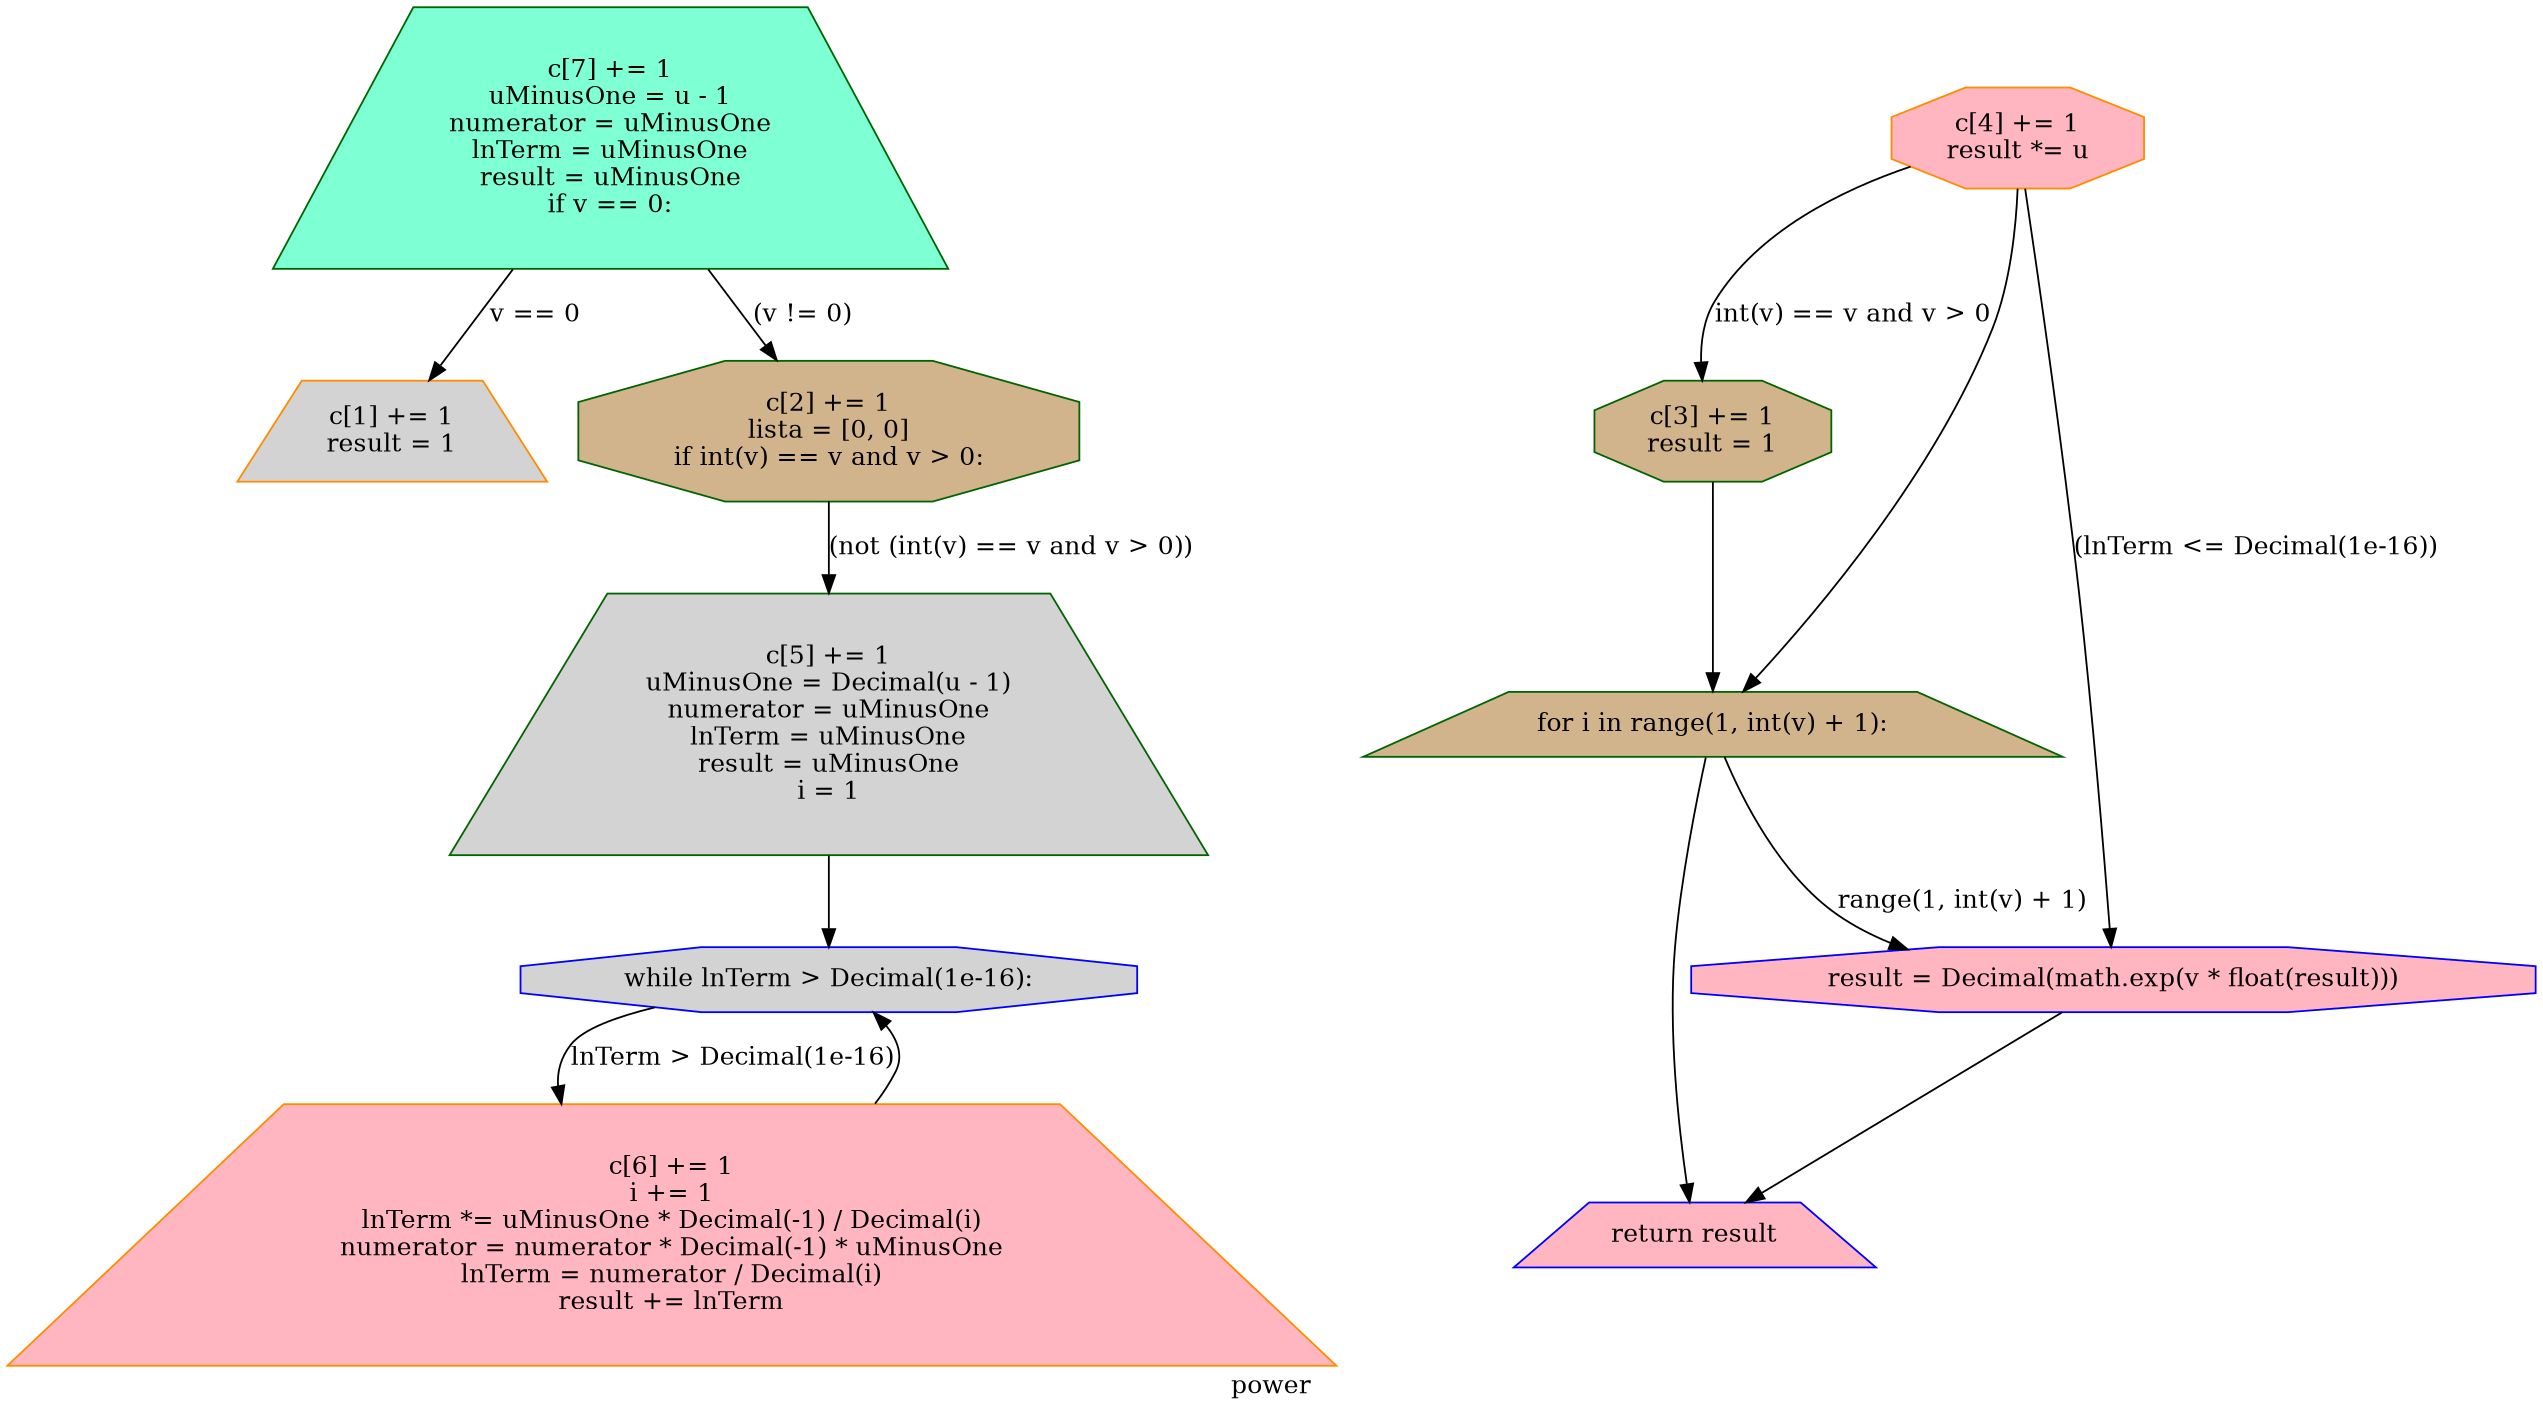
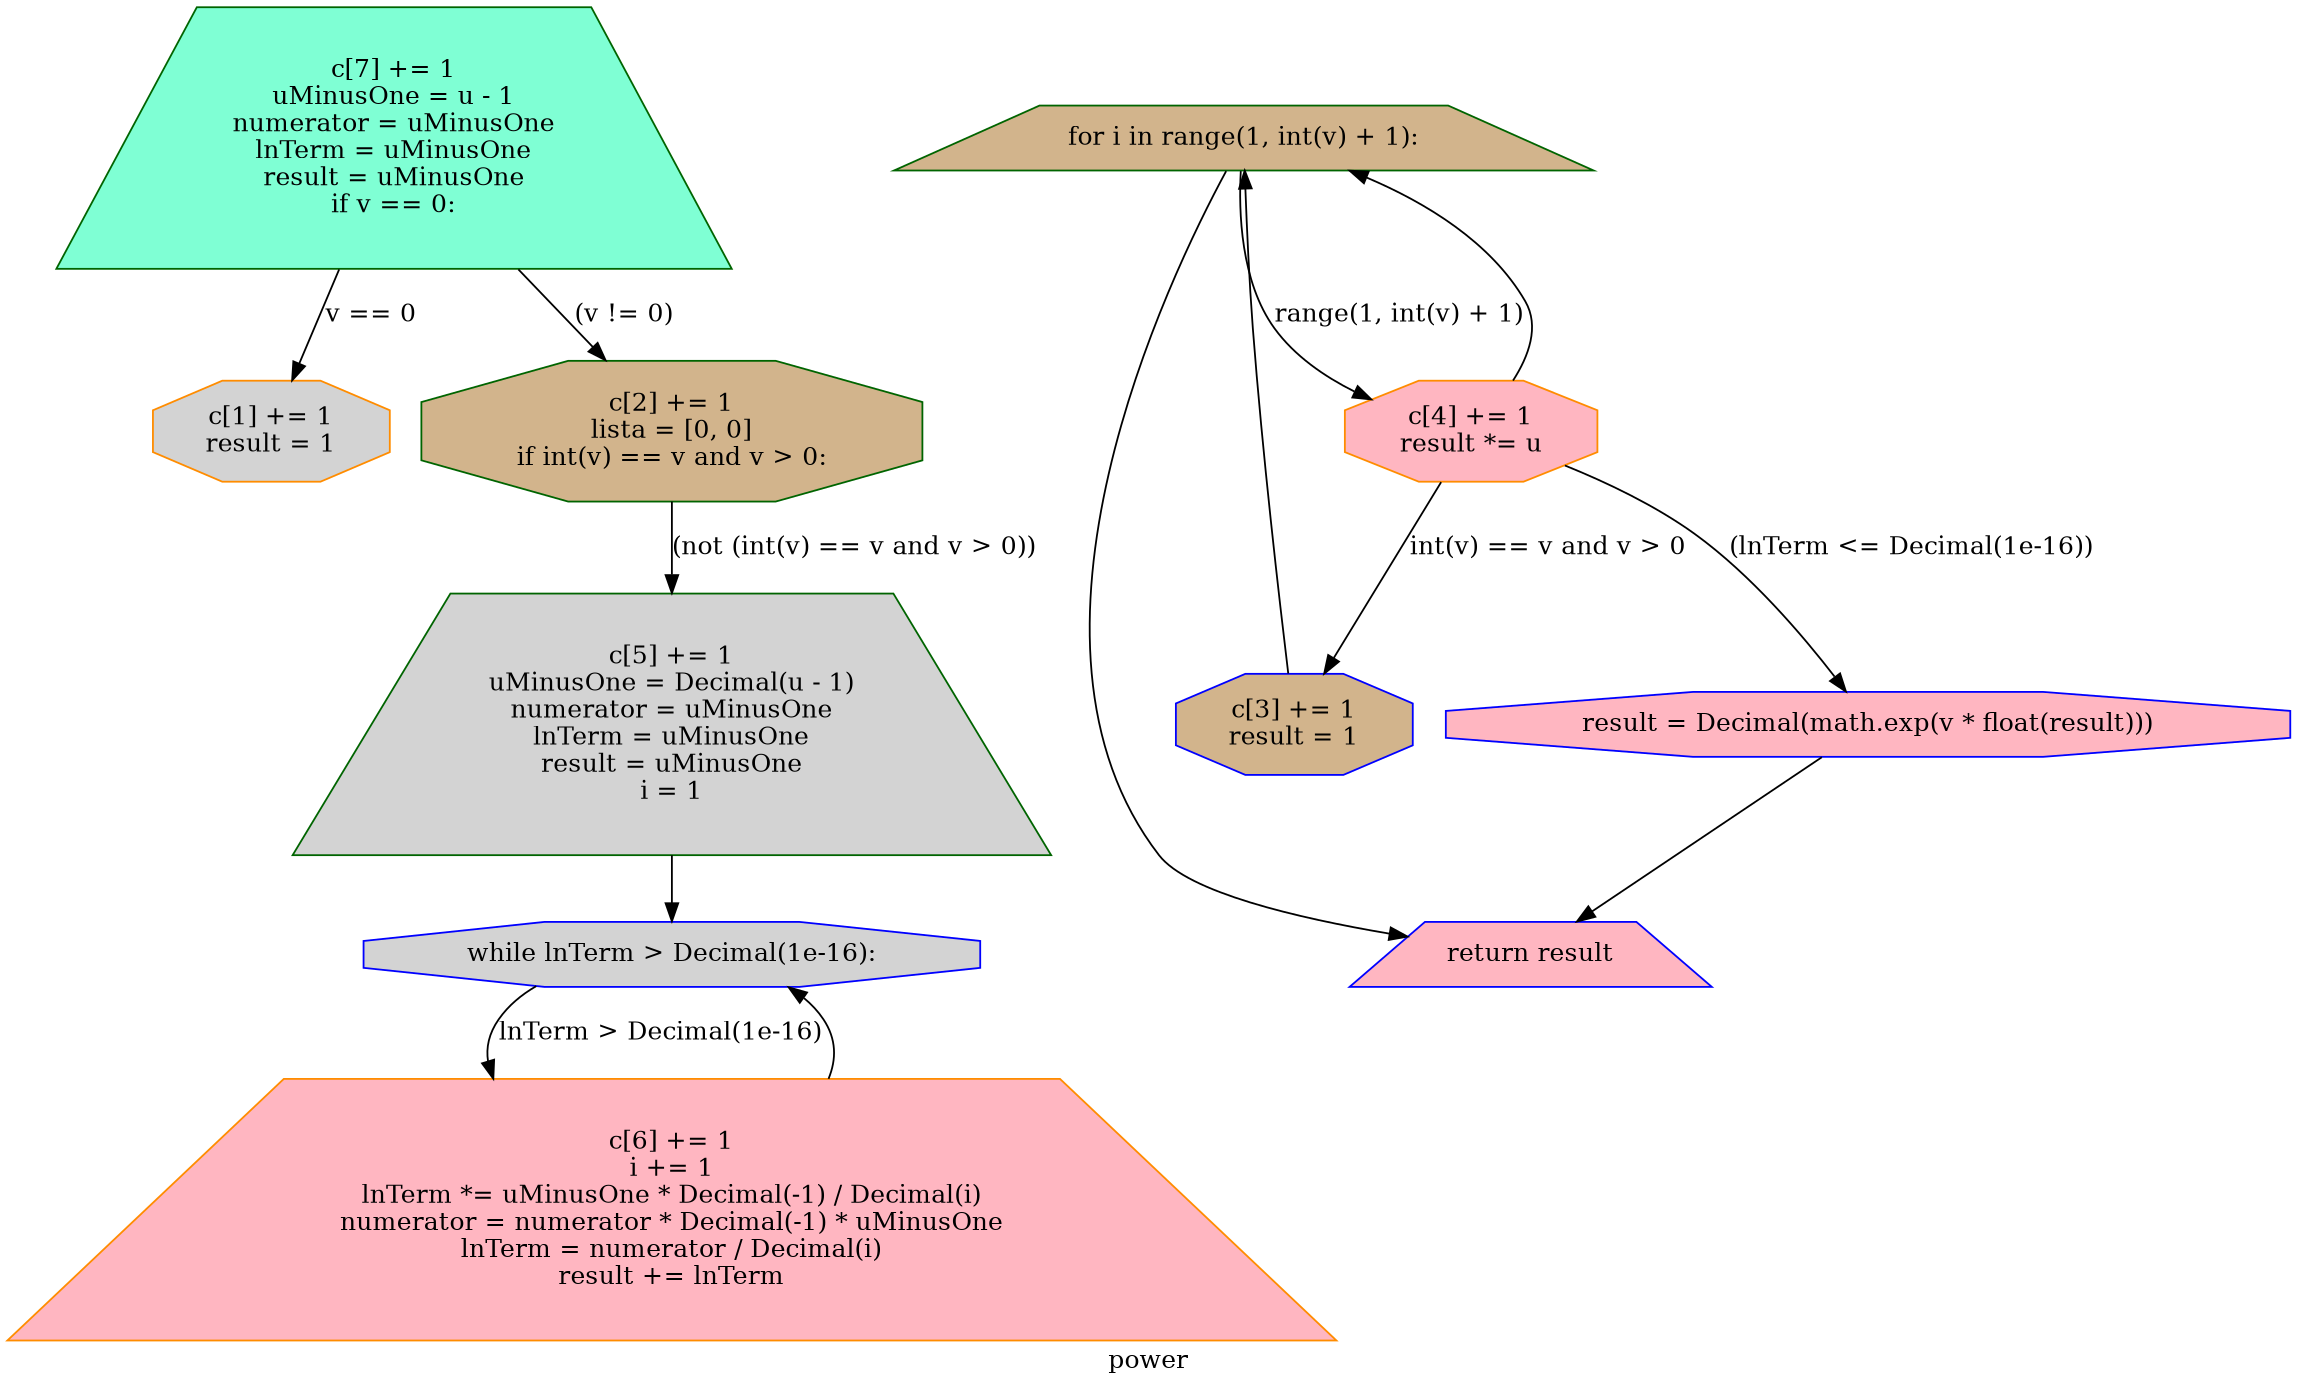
(392, 431) -> (271, 431)
(1713, 431) -> (1294, 724)
(1788, 868) -> (1262, 308)
